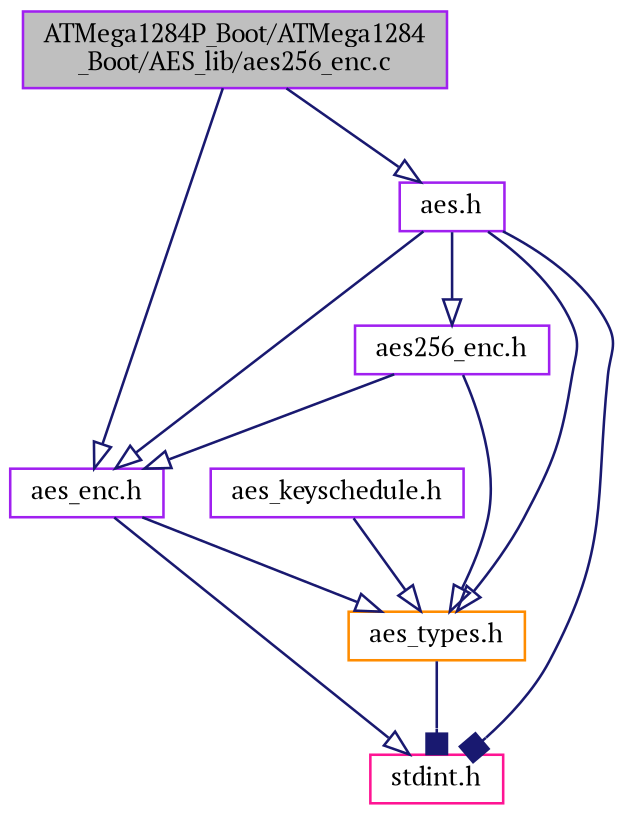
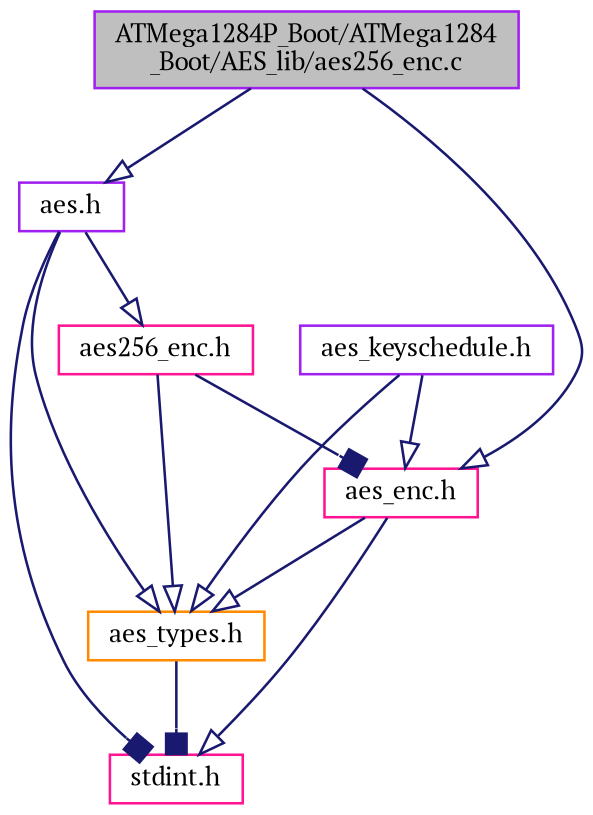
(280, 342) -> (416, 409)
(452, 350) -> (156, 350)
(282, 417) -> (267, 415)
(87, 493) -> (401, 493)
